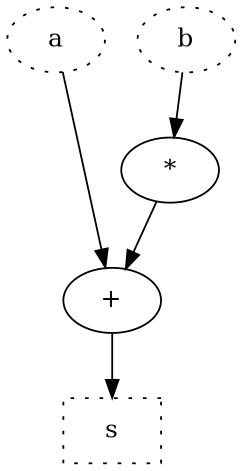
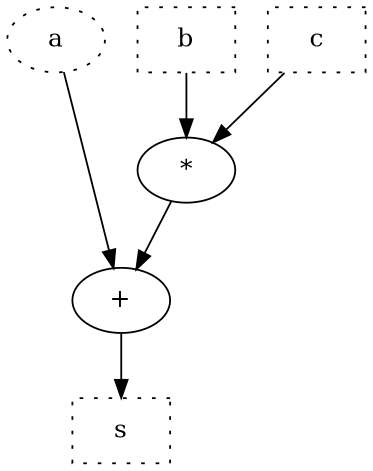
(186, 40) -> (186, 40)
none -> (317, 40)
